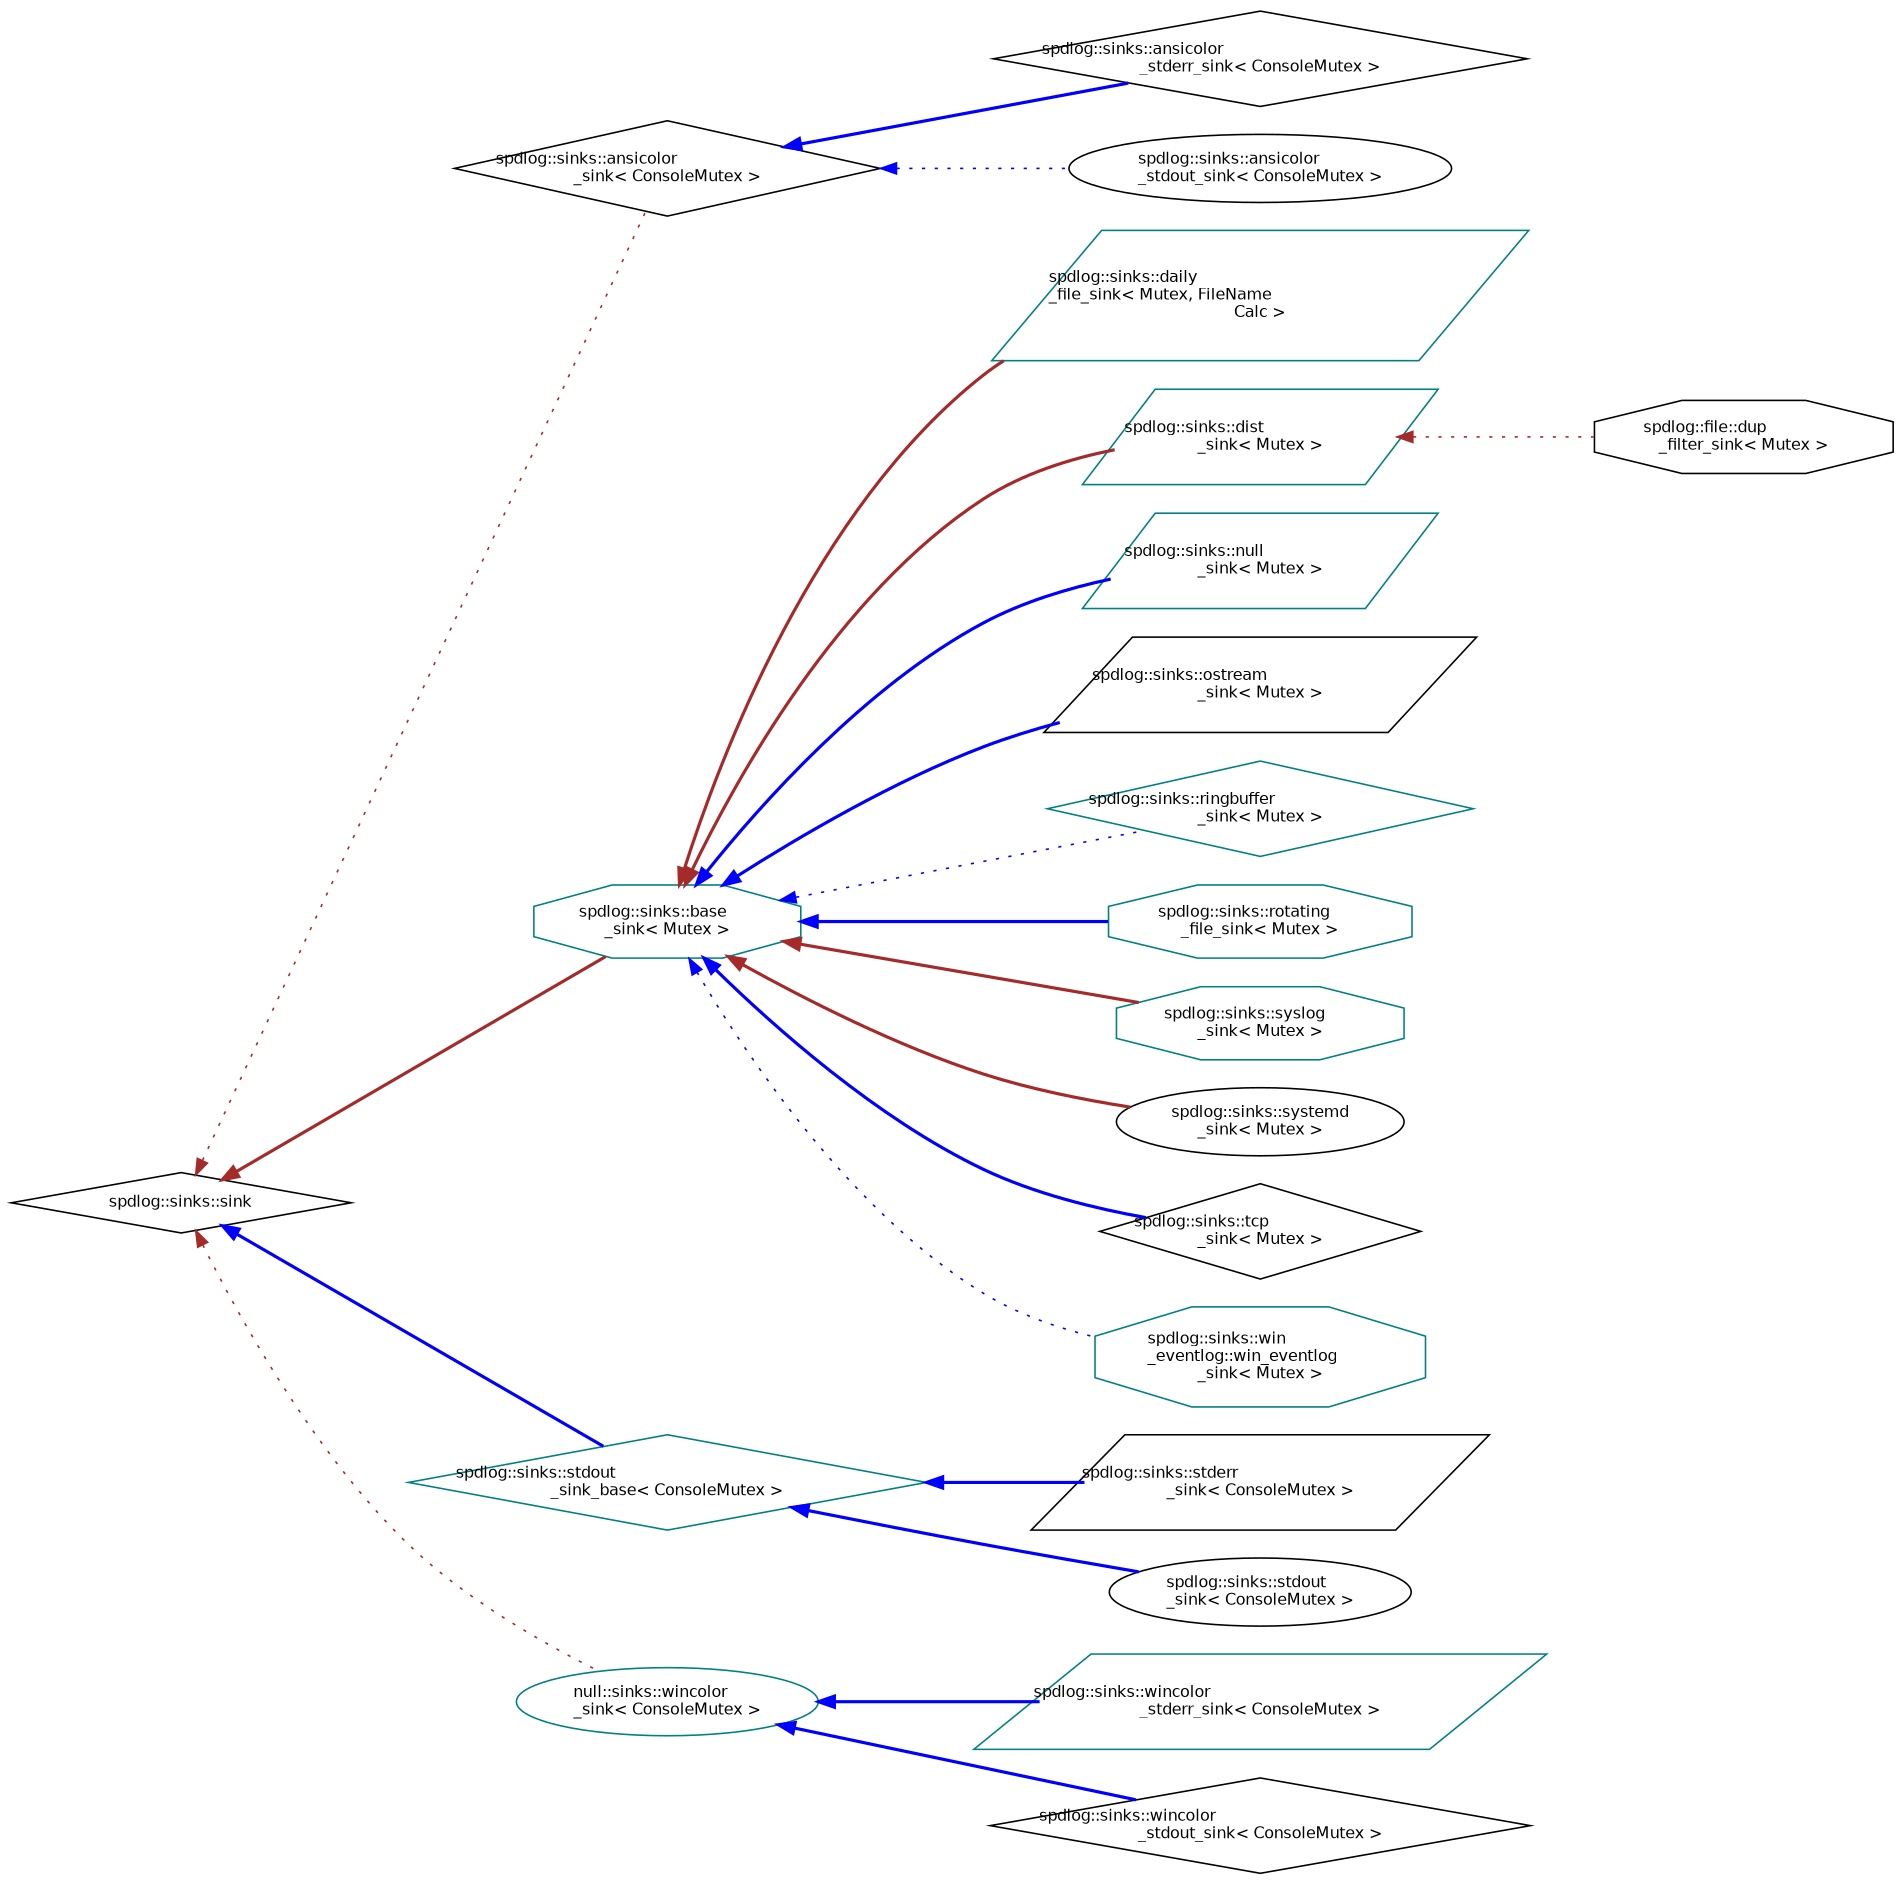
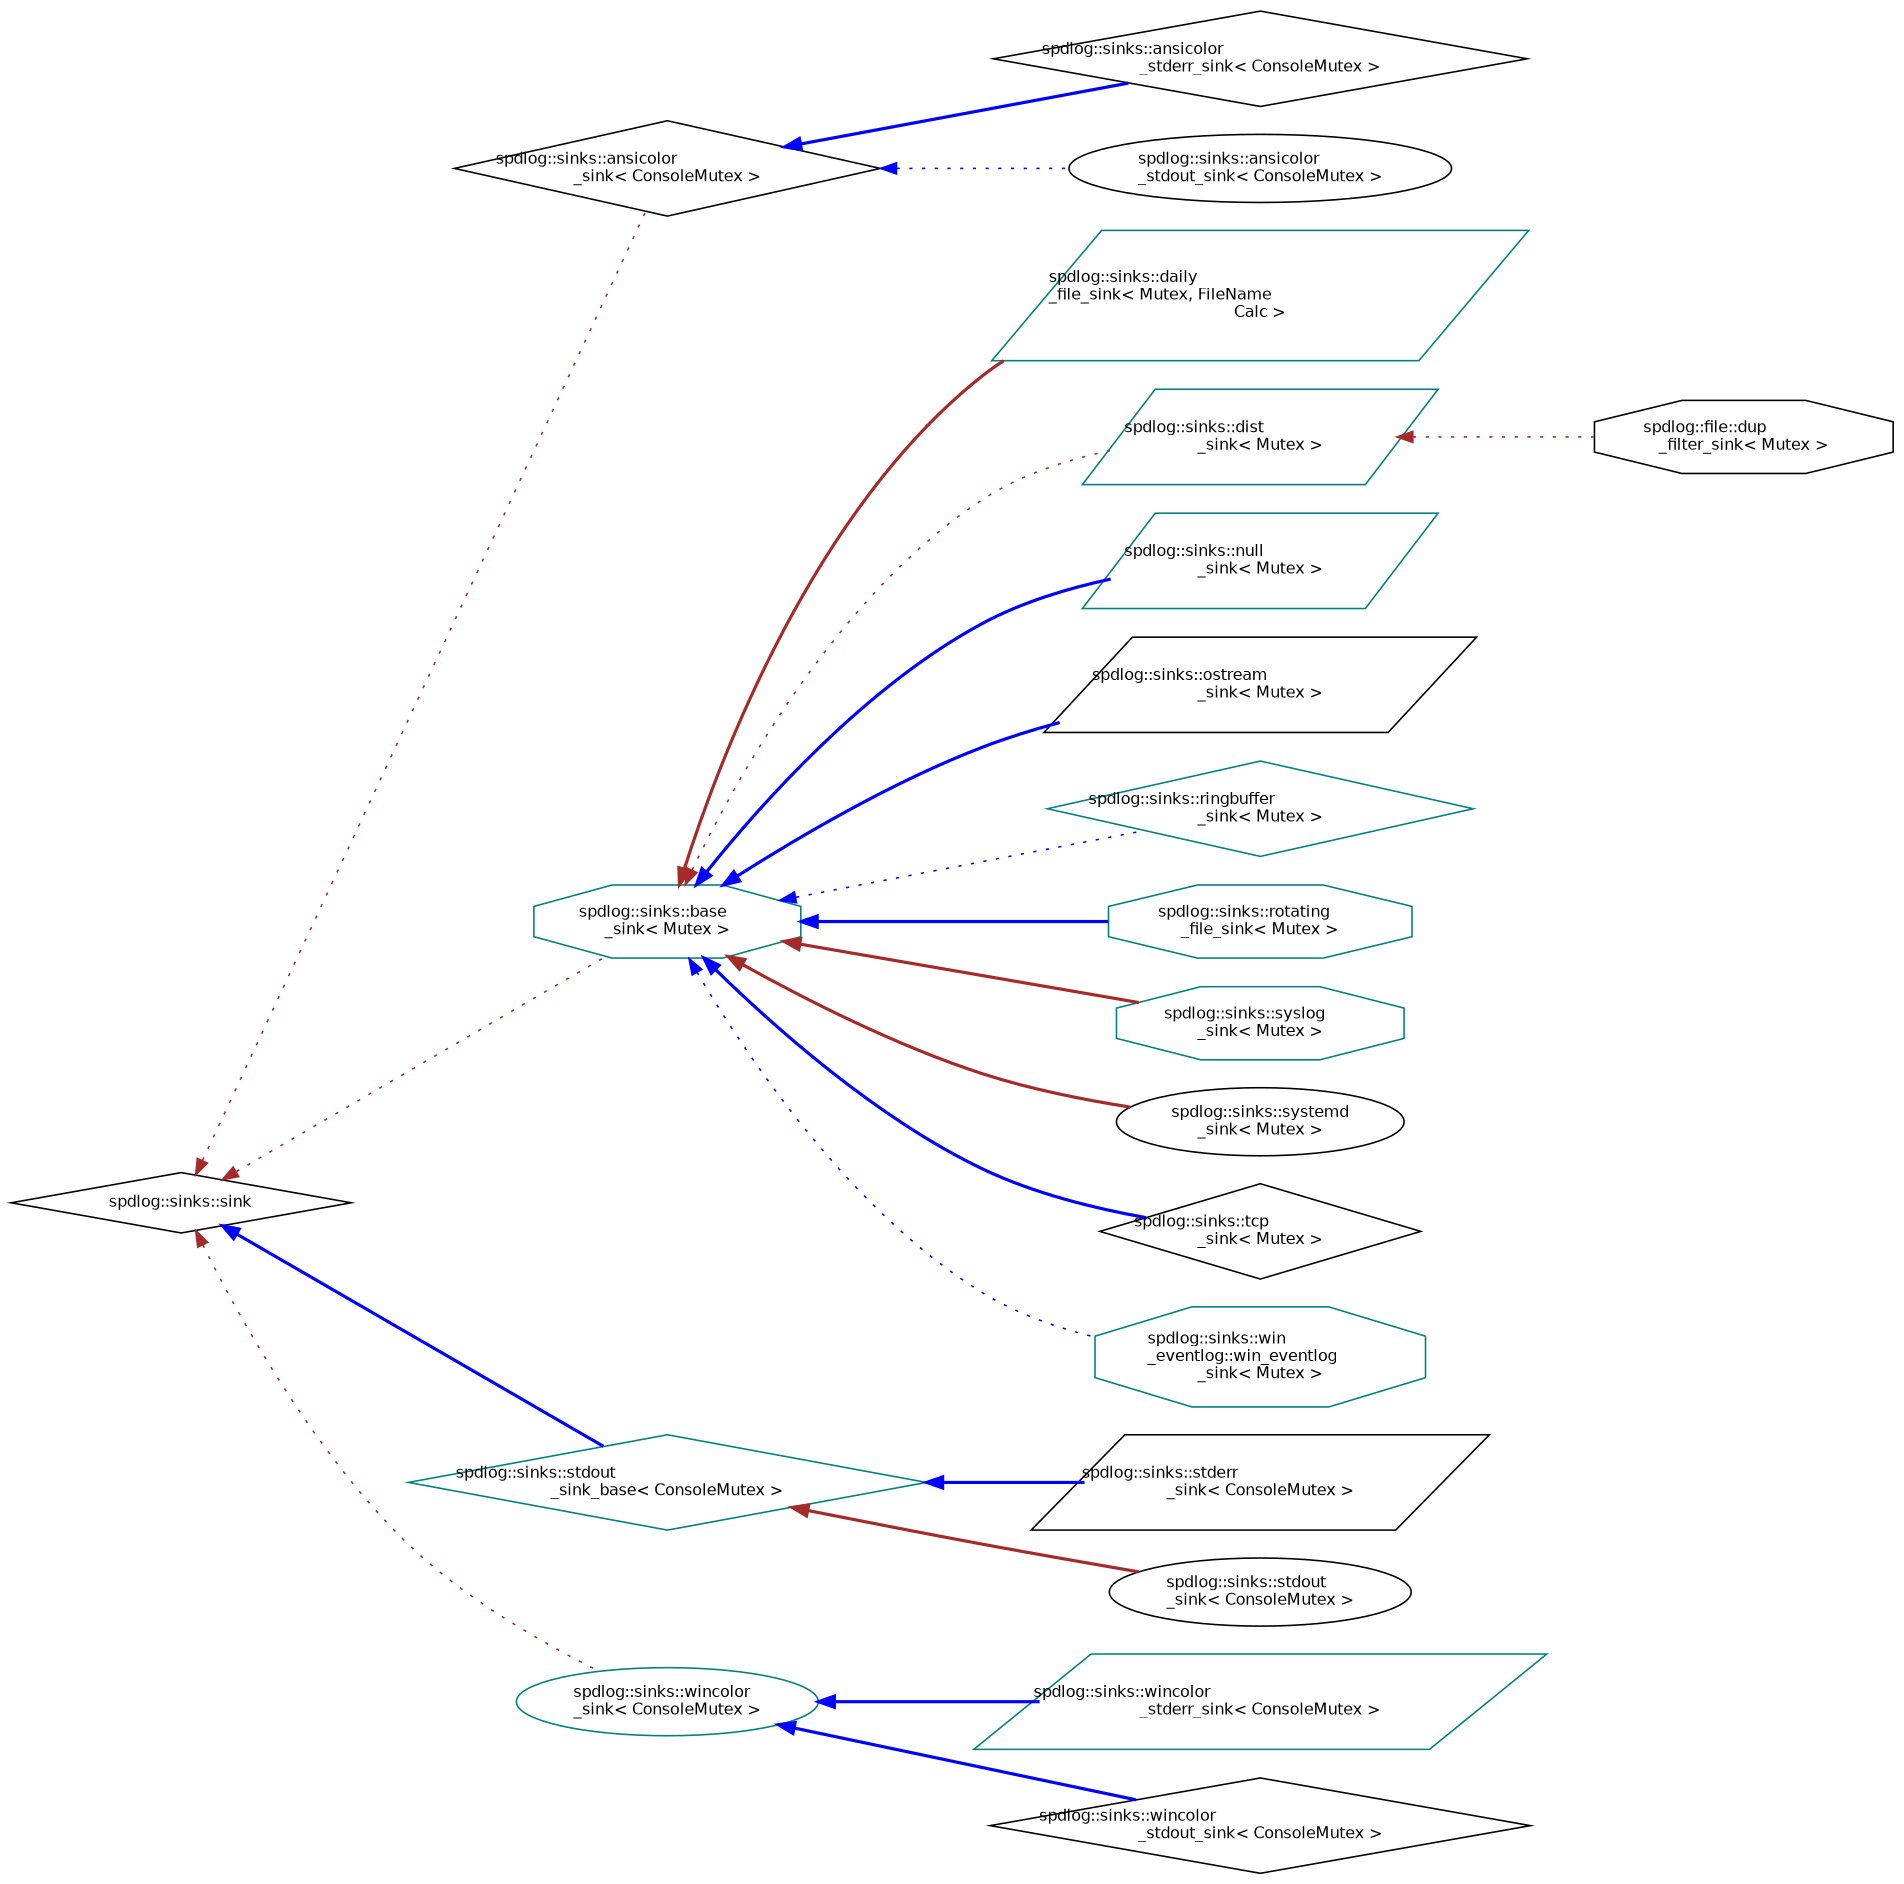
(859, 611) -> (859, 611)
(421, 1064) -> (421, 1064)
(973, 1542) -> (973, 1542)
(667, 1702) -> (667, 1702)
